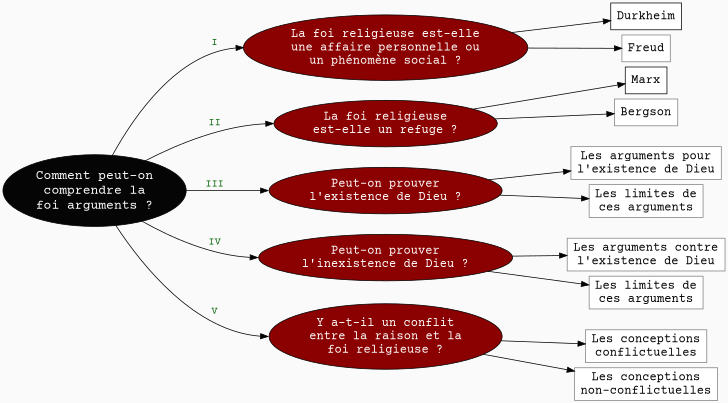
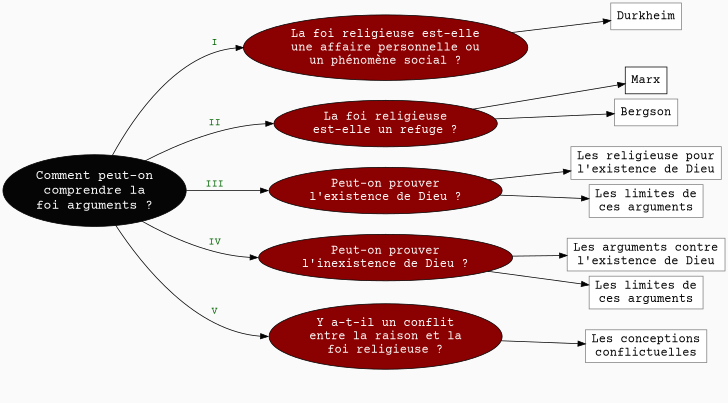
(646, 16) -> (646, 16)
(646, 48) -> none
(646, 163) -> (646, 163)
(646, 384) -> none
